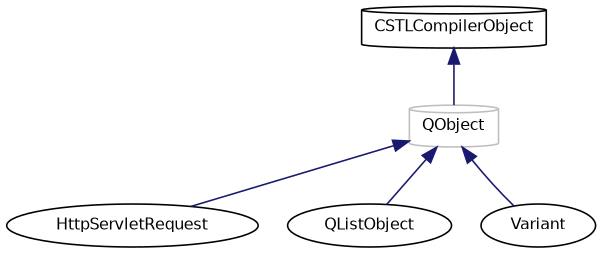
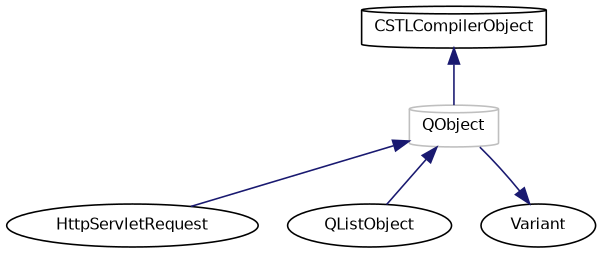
(492, 183) -> (500, 169)
